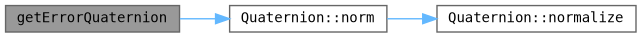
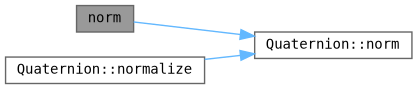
(93, 19) -> (105, 19)
(405, 19) -> (222, 57)
